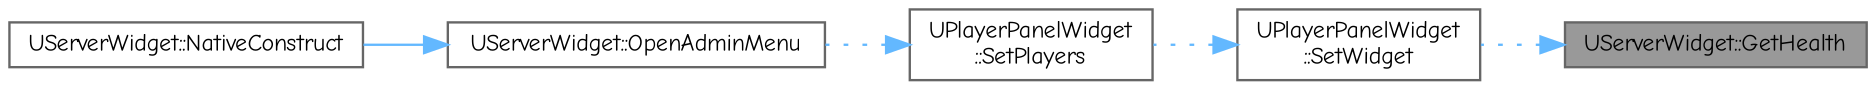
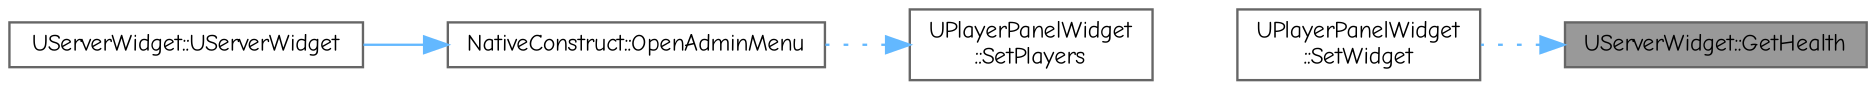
(186, 45) -> (186, 45)
(636, 45) -> (636, 45)
(1183, 45) -> none
